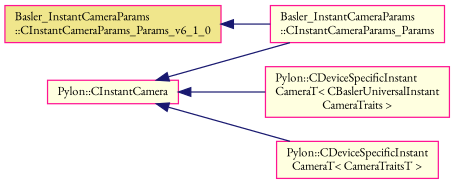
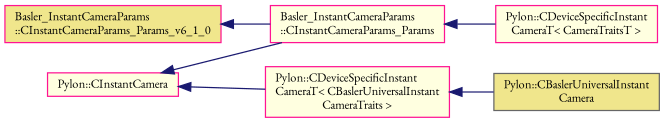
none -> (577, 92)
(229, 124) -> (476, 24)
